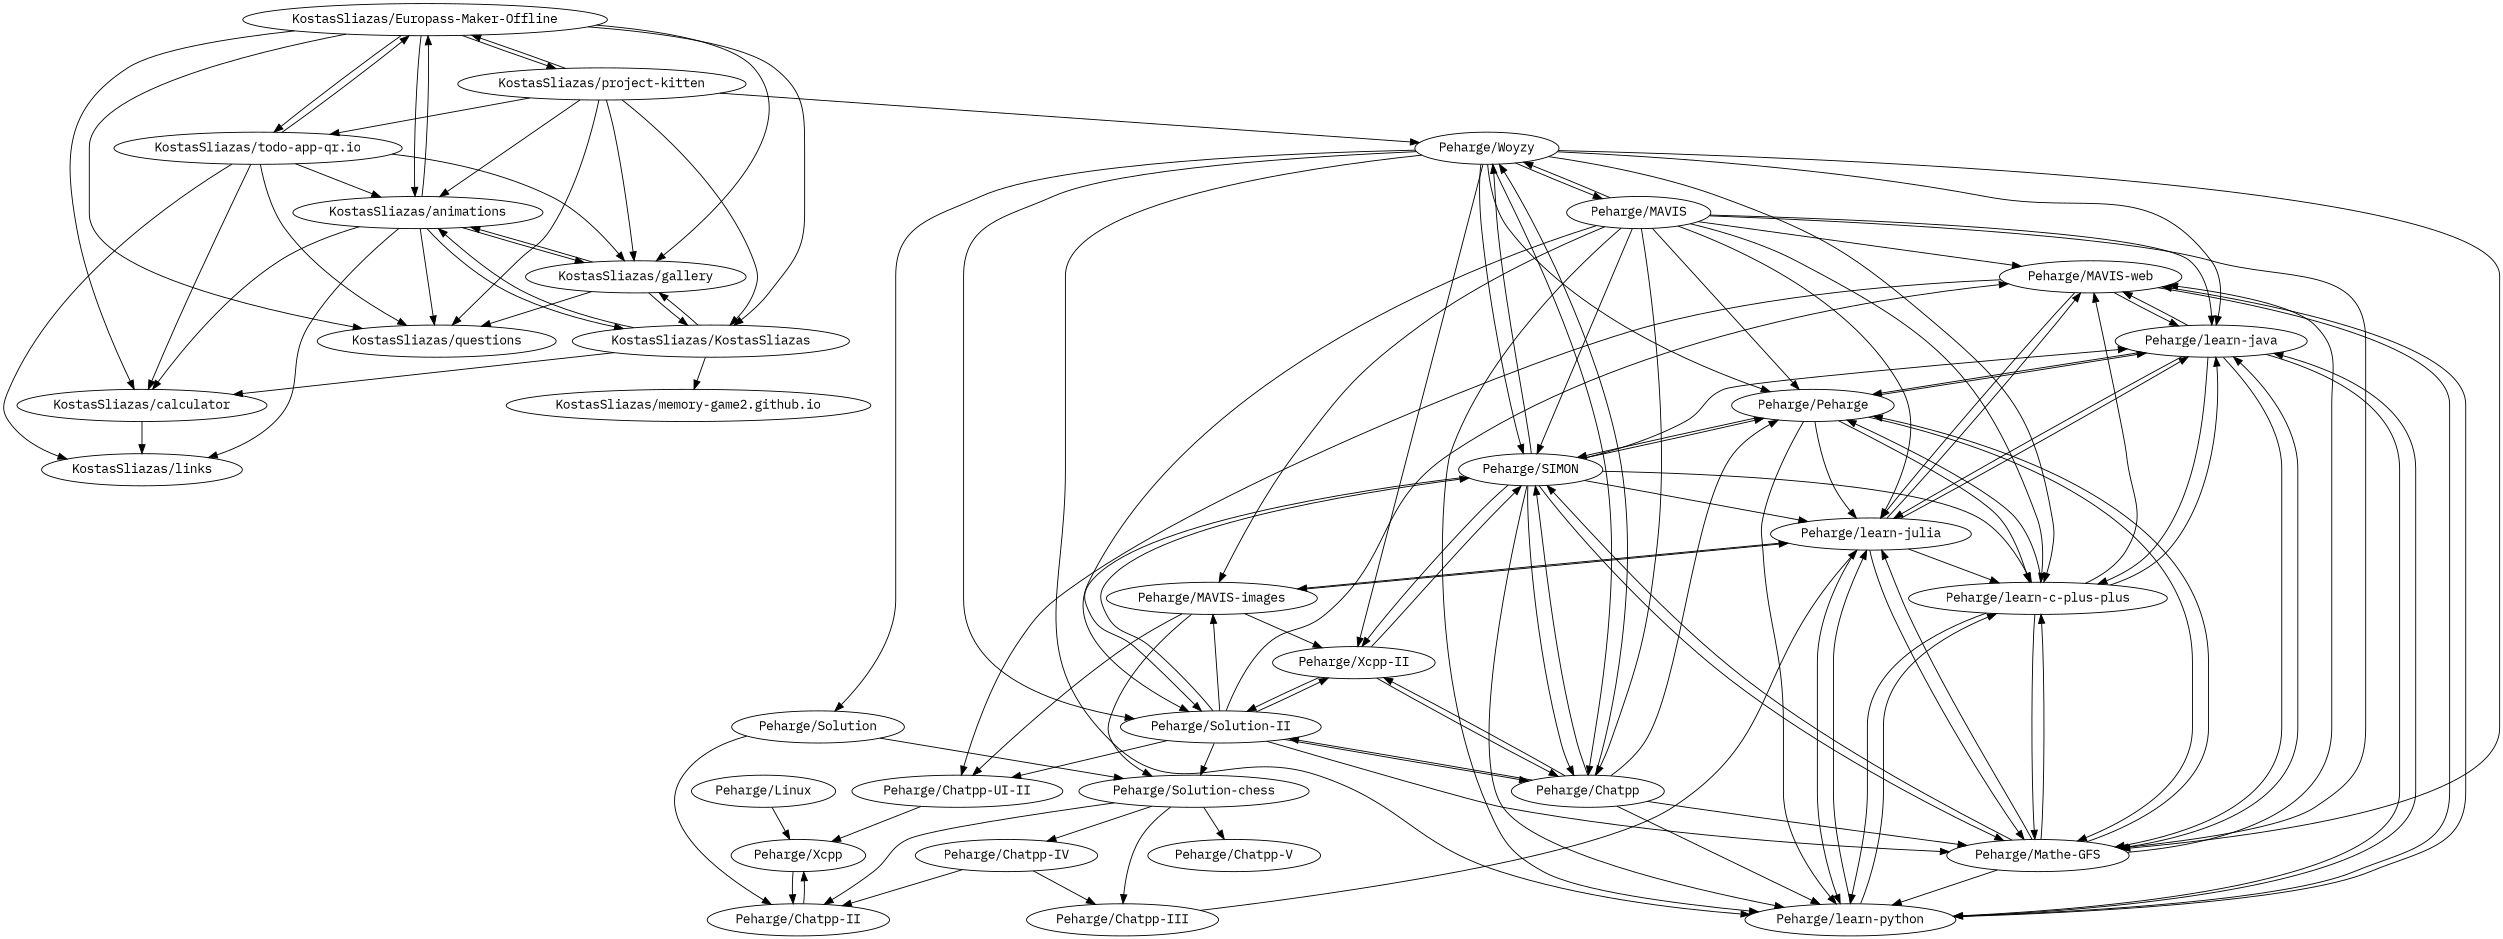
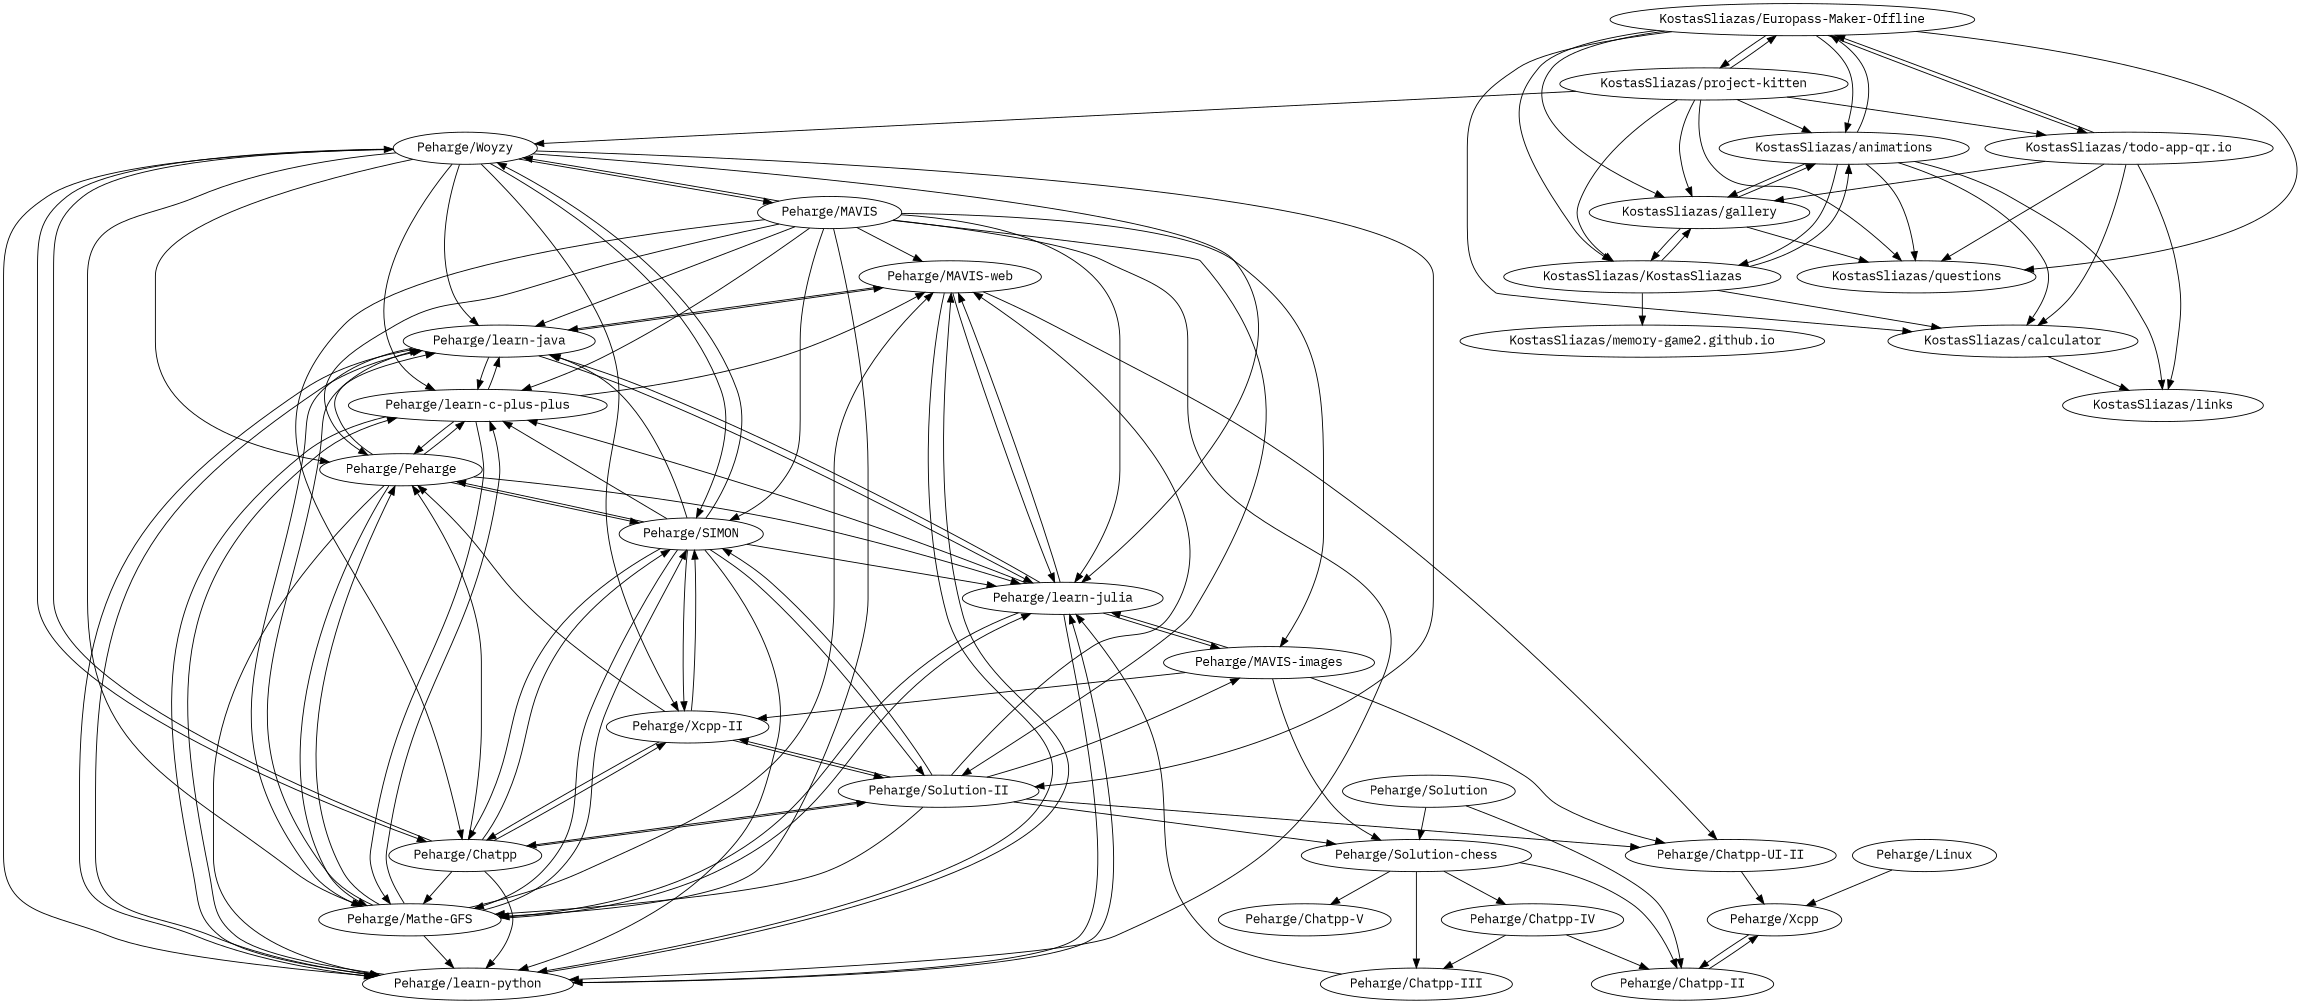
(334, 179) -> none
(921, 224) -> (1076, 213)
(2012, 372) -> (535, 612)
